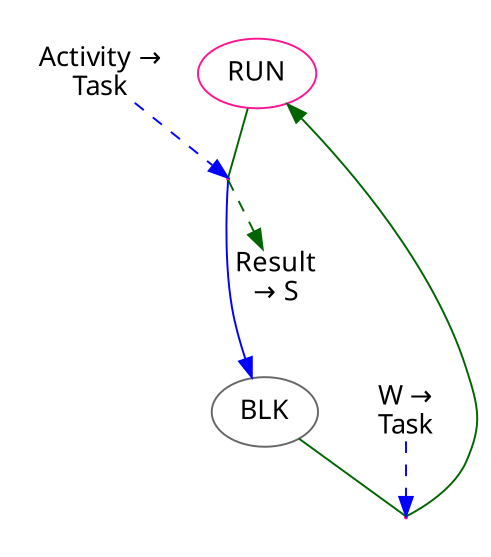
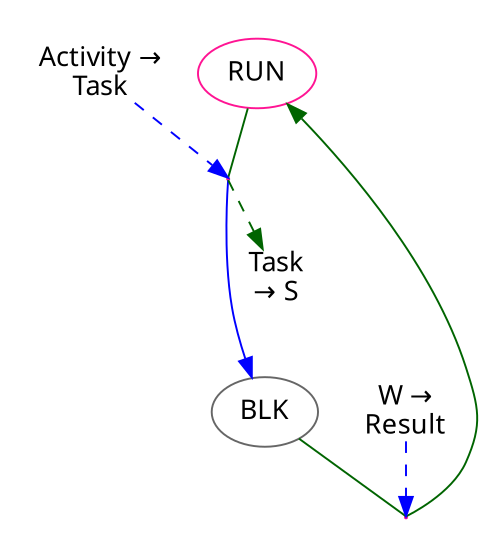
(276, 279) -> (276, 279)
(406, 412) -> (406, 412)
